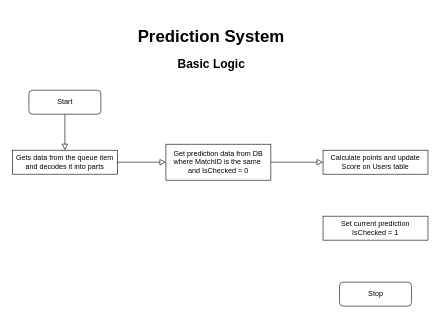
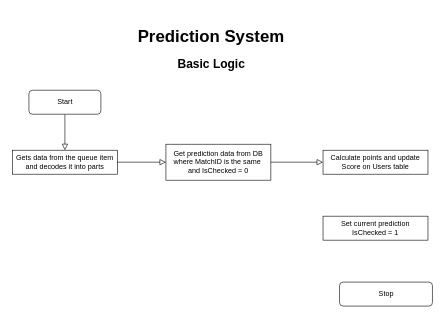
(376, 294) -> (386, 294)
